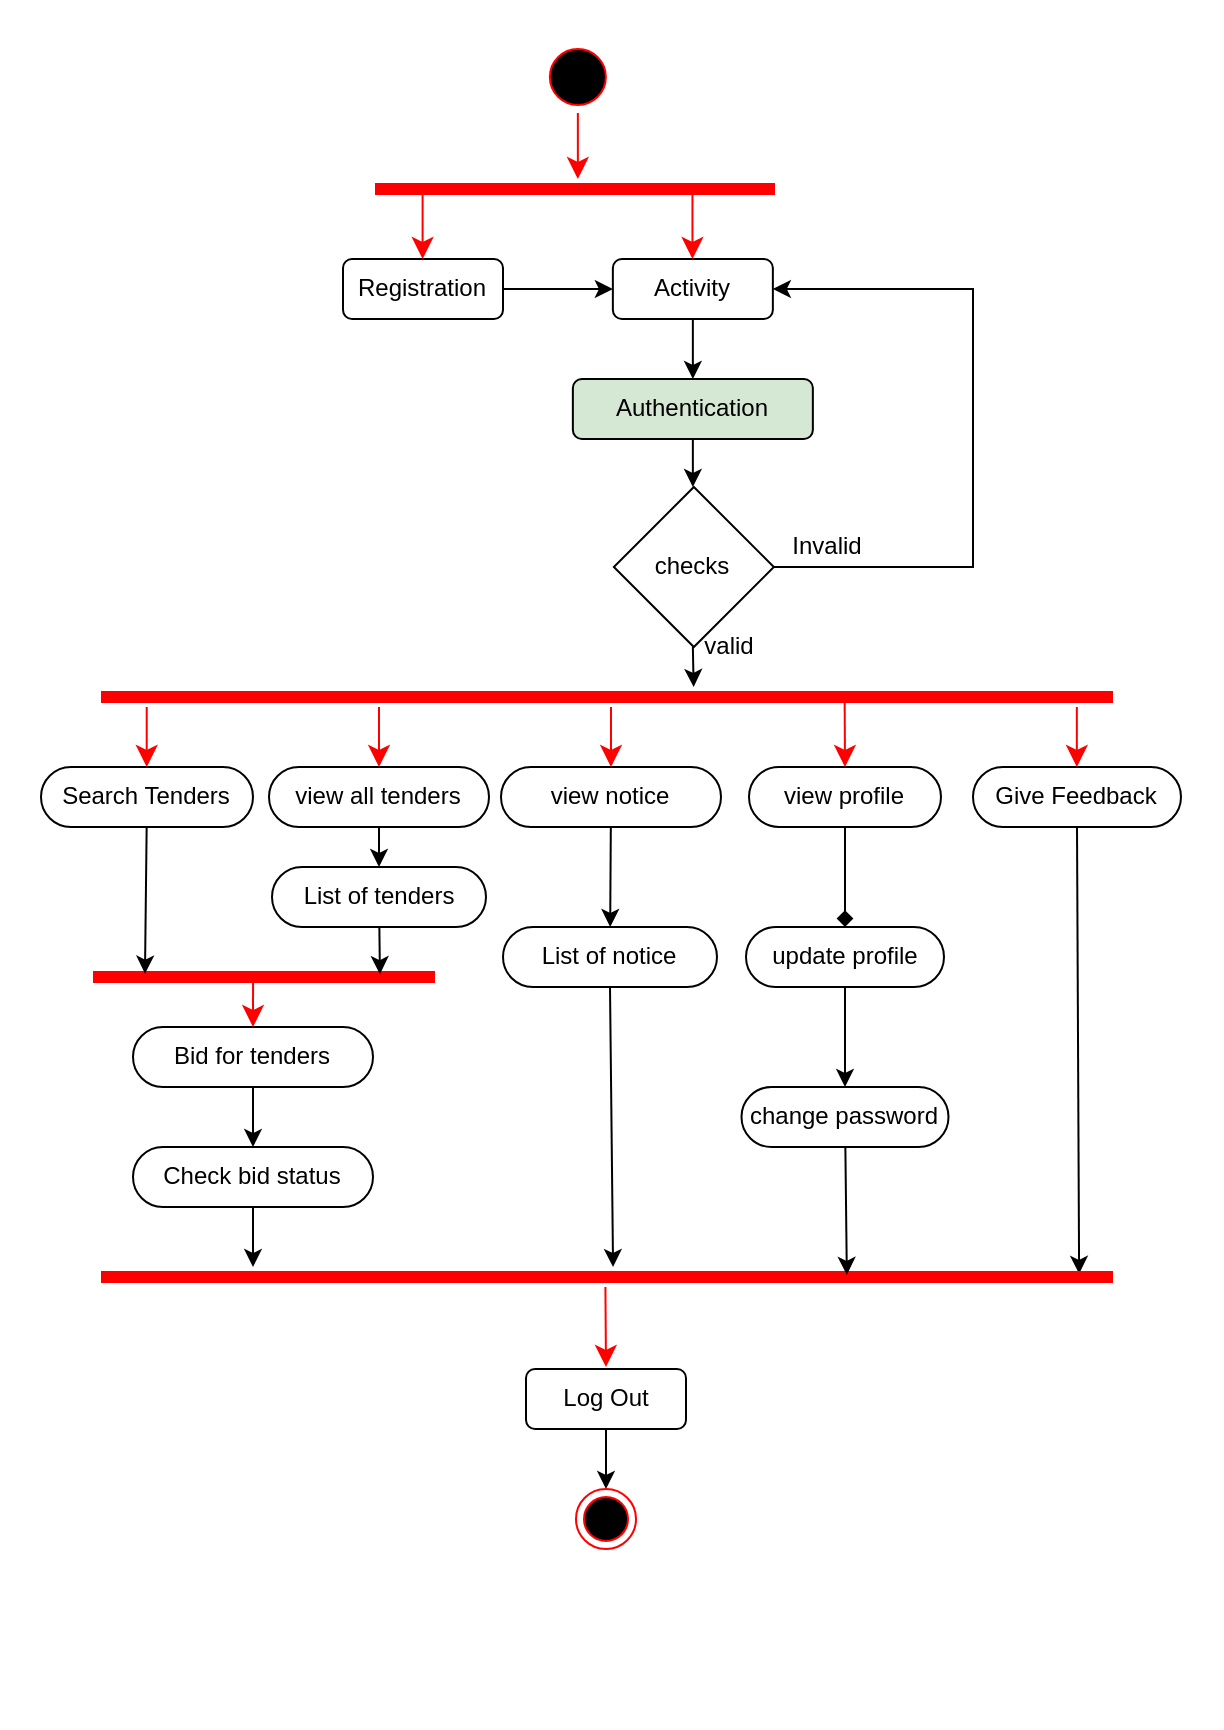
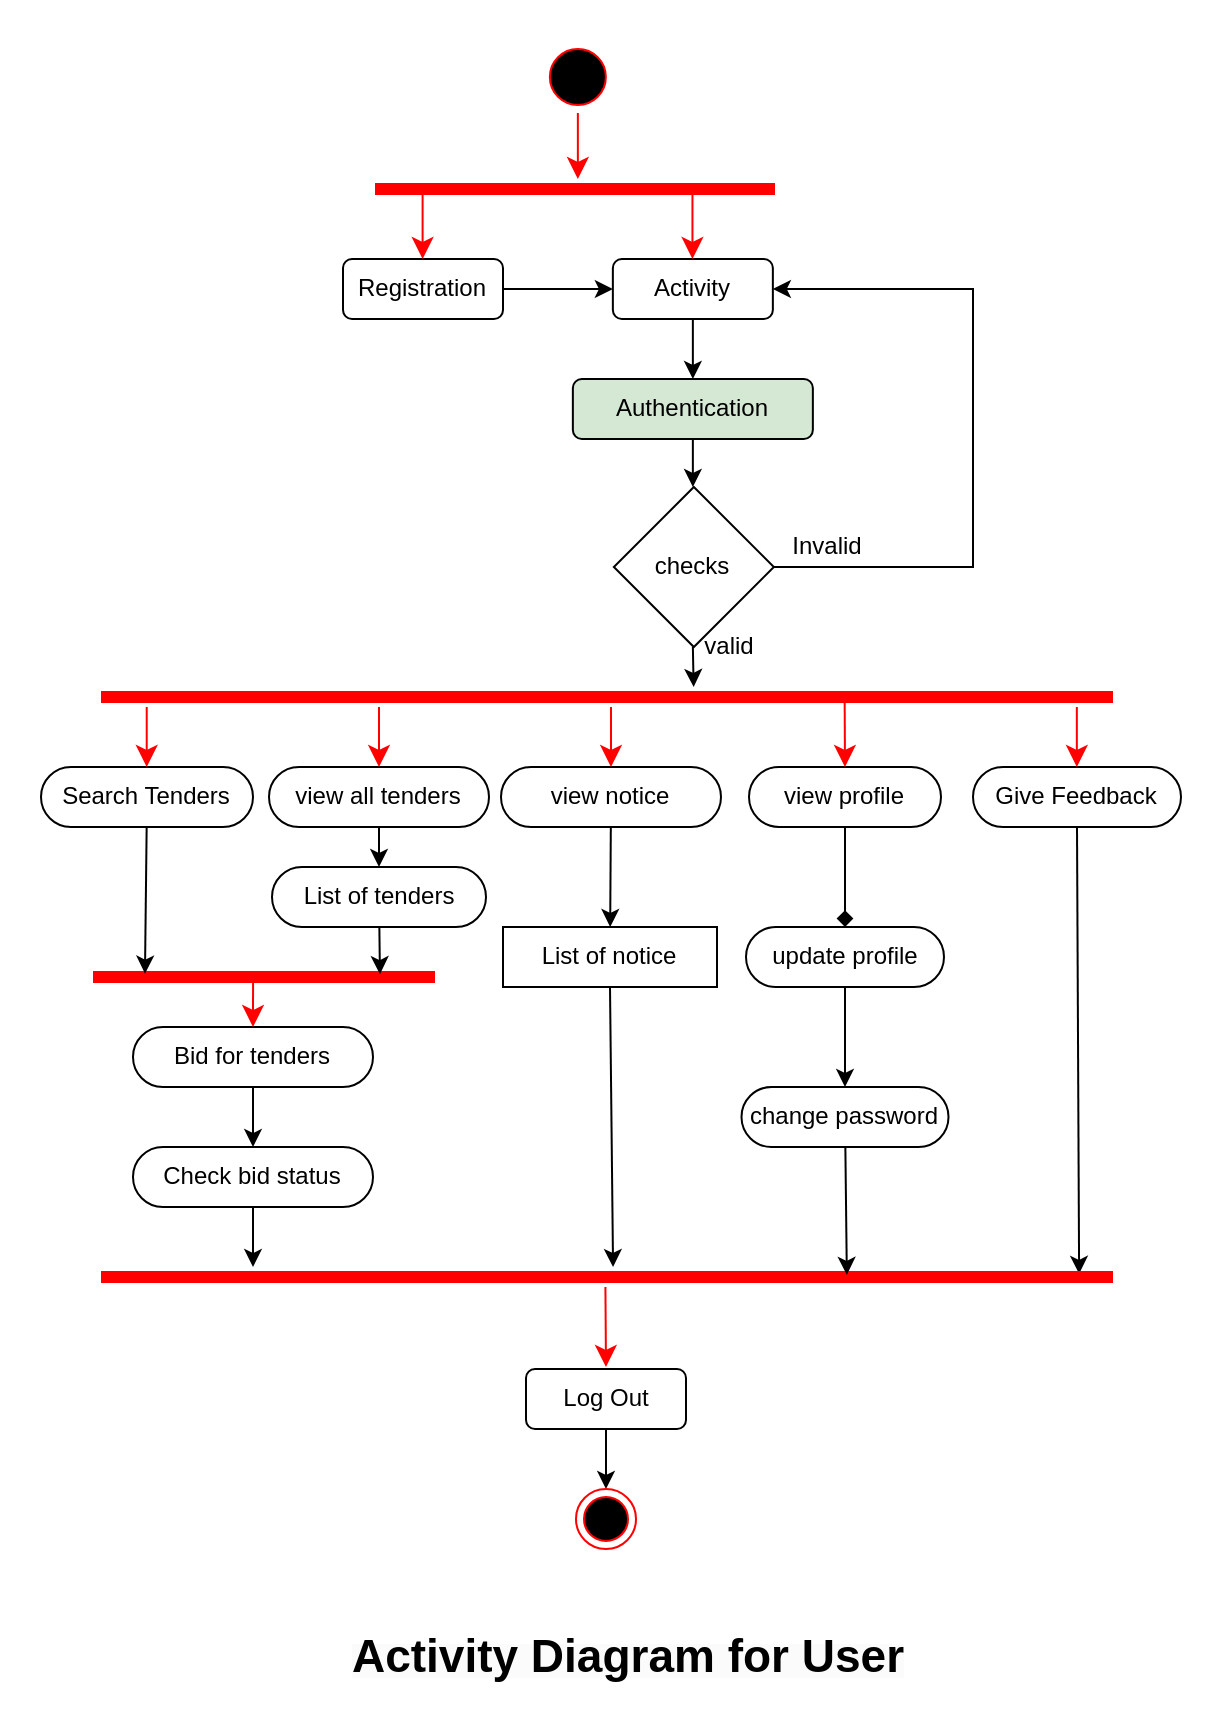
(610, 957) -> (610, 957)
none -> (629, 1657)
